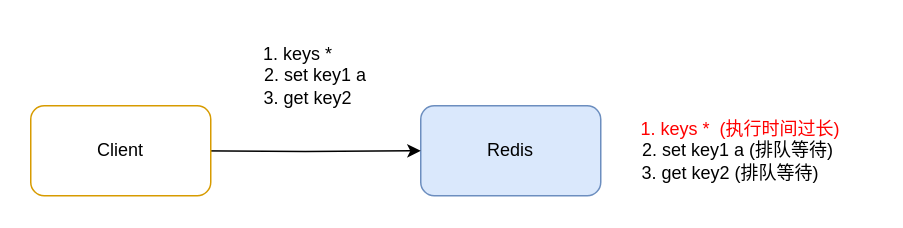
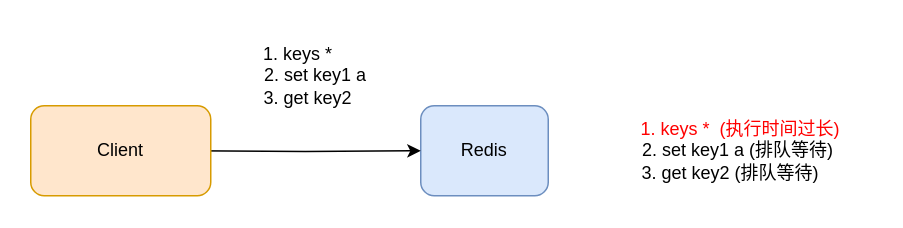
(121, 151) -> (121, 151)
(511, 151) -> (485, 151)
